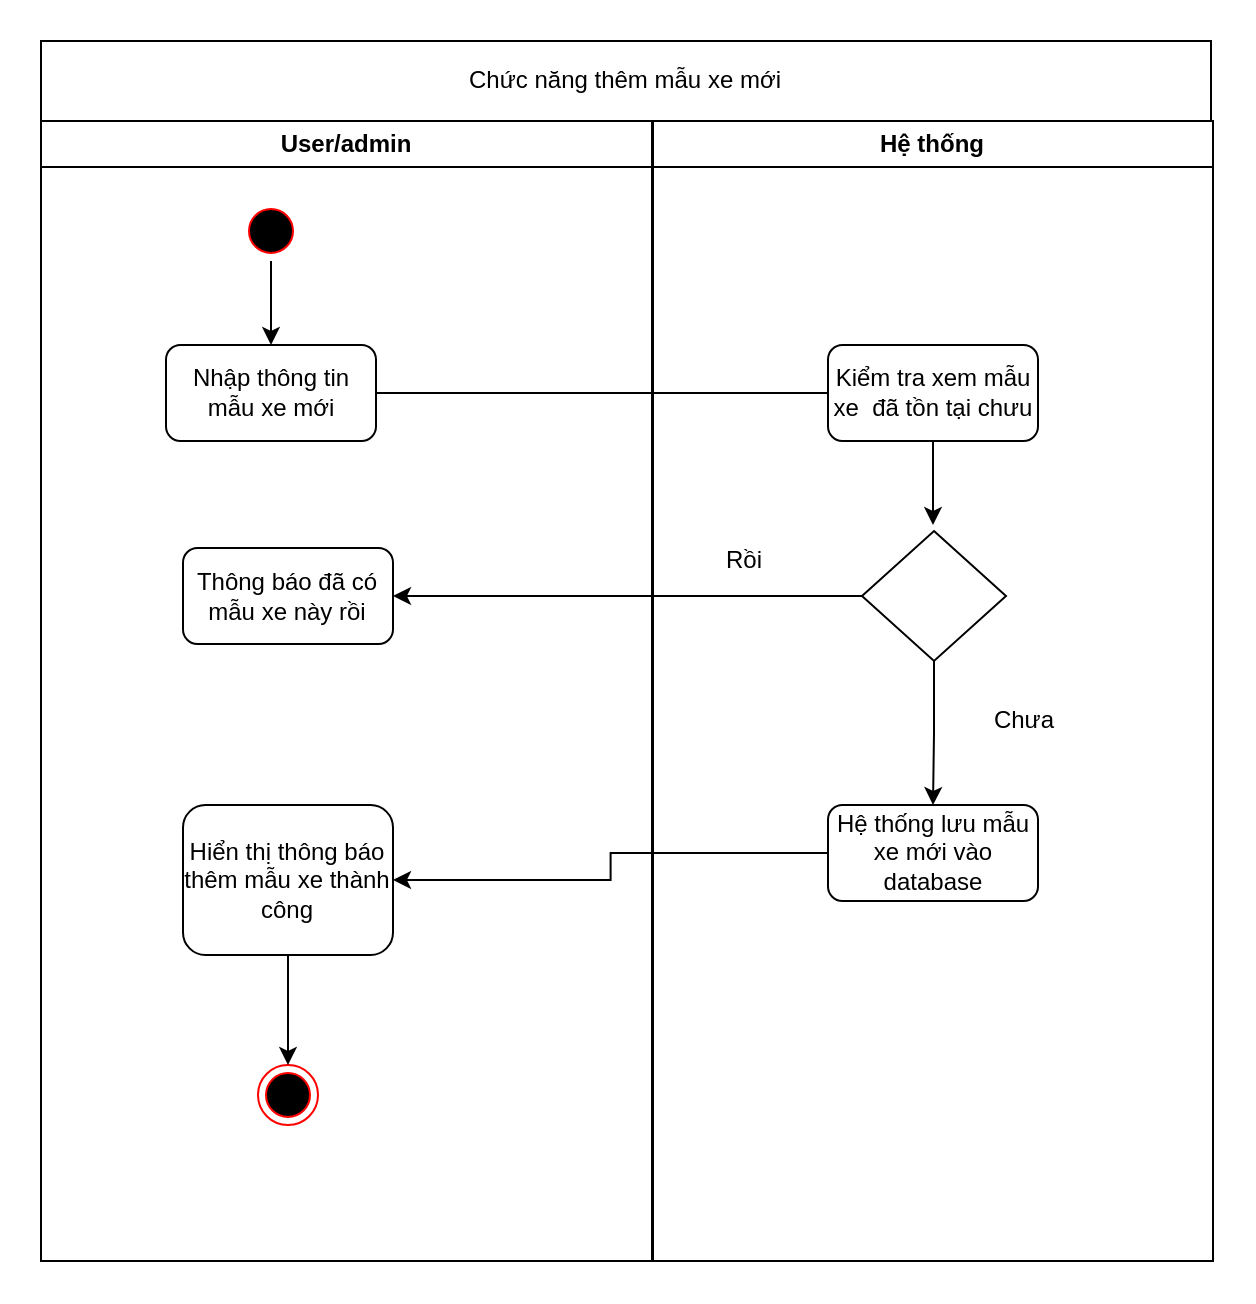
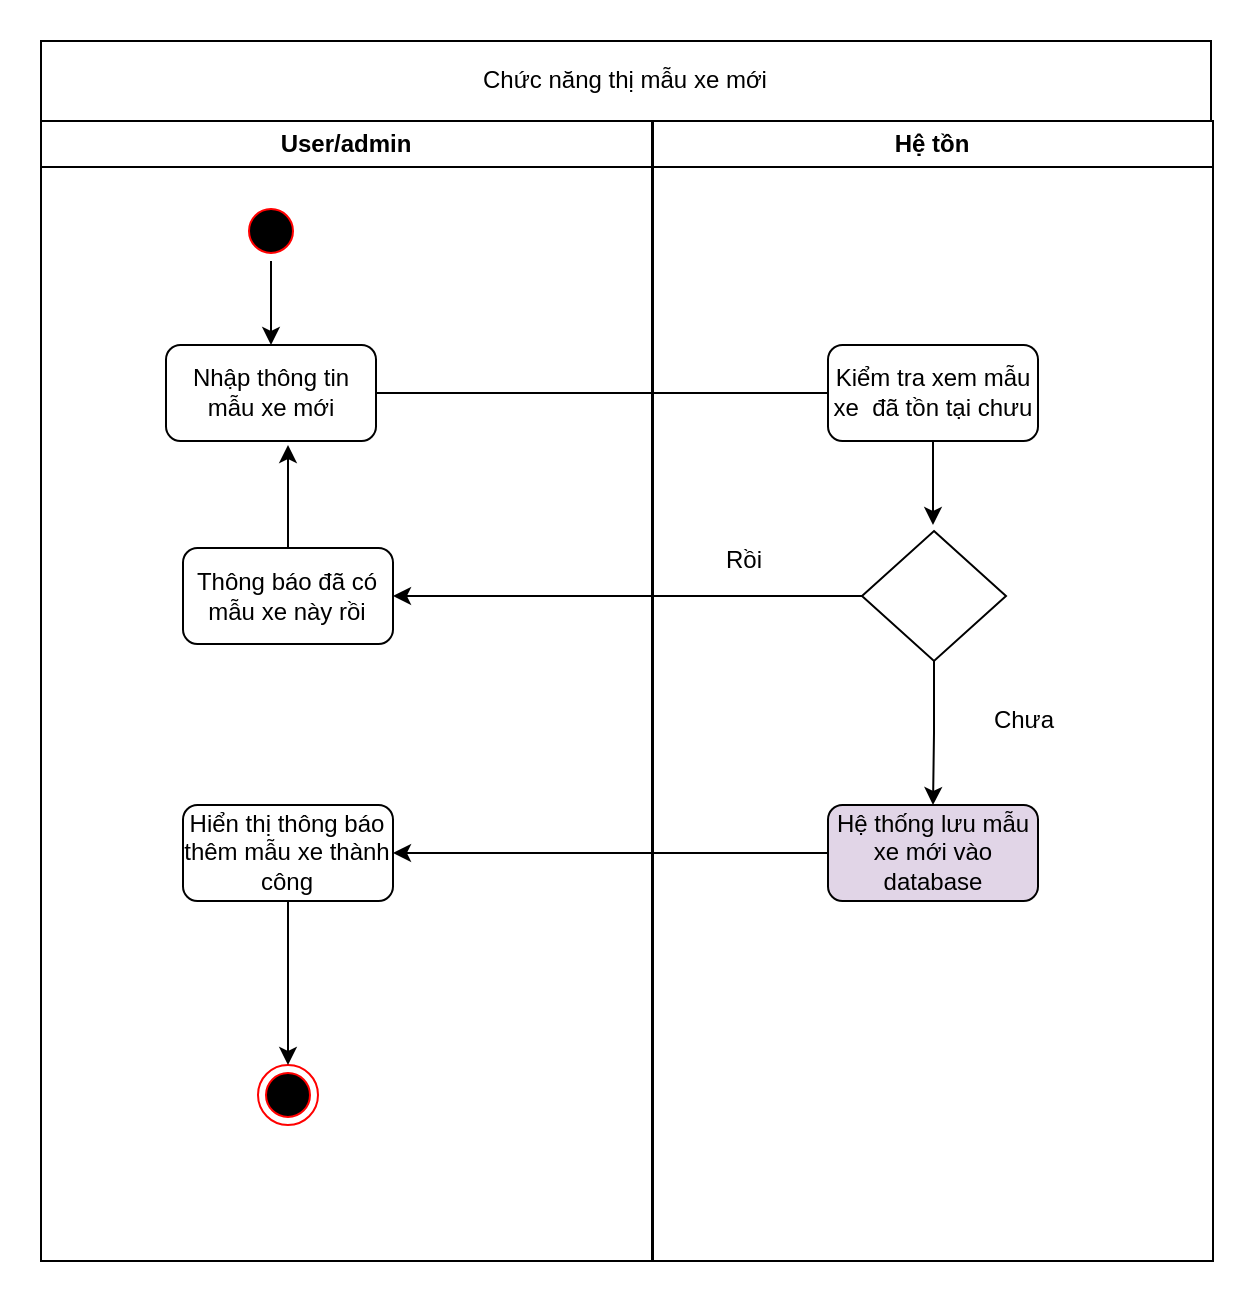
(626, 81) -> (626, 81)
(933, 145) -> (933, 145)
none -> (288, 503)
(933, 853) -> (933, 853)
(288, 880) -> (288, 853)
